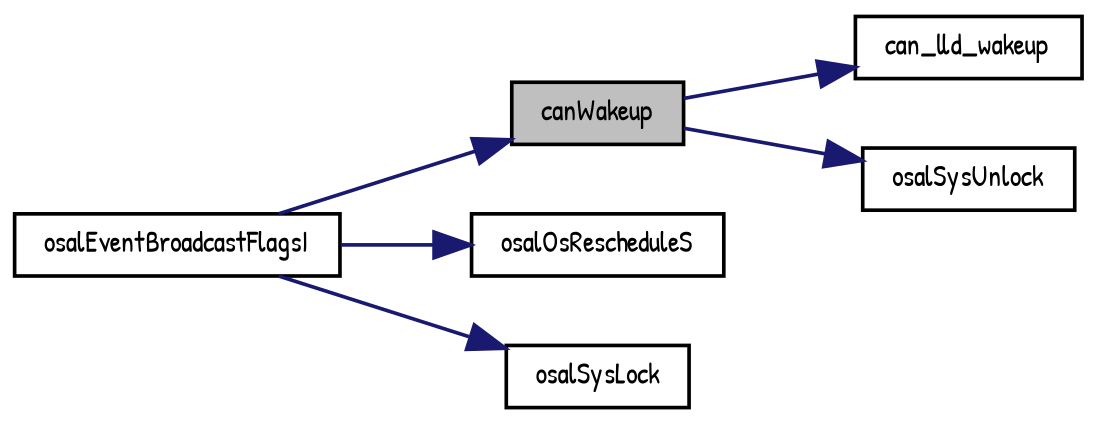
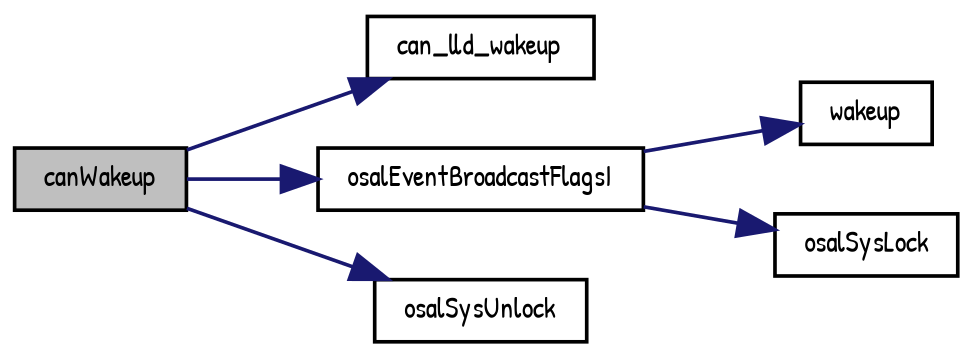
(377, 182) -> (234, 179)
(598, 245) -> (866, 113)
